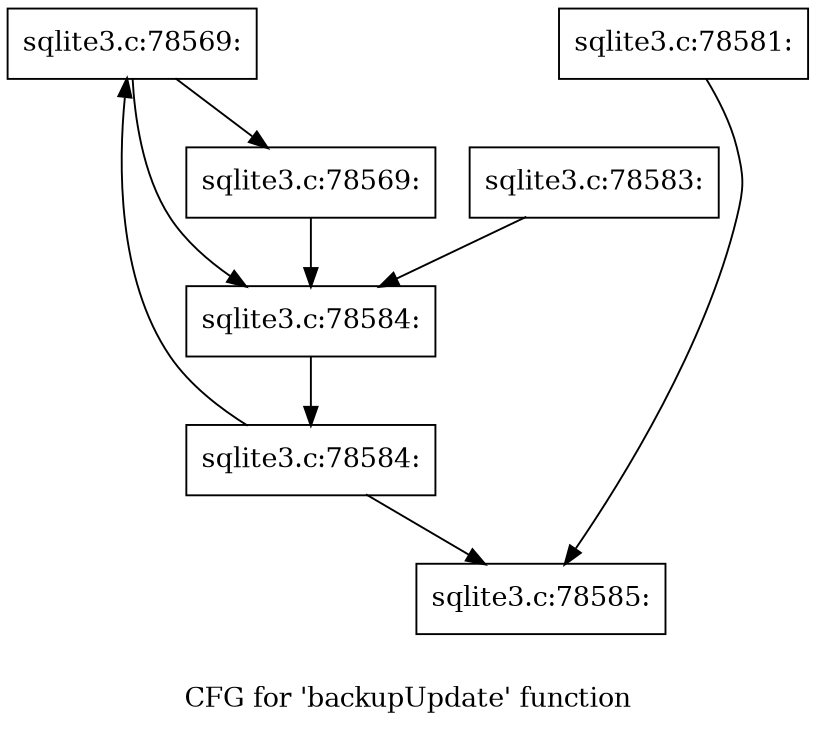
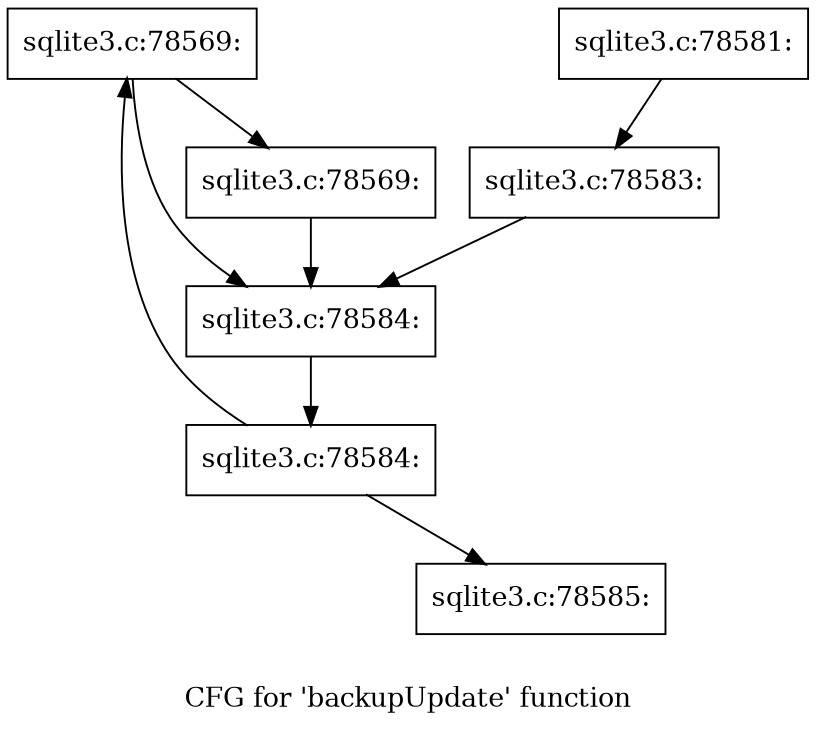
(701, 323) -> (644, 105)
